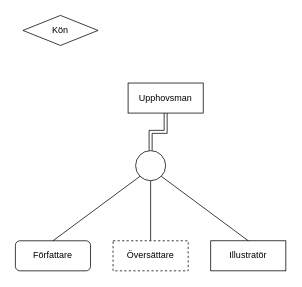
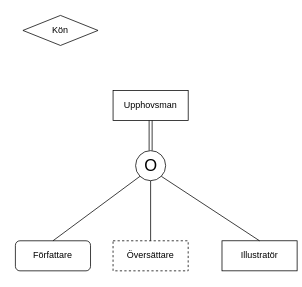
(165, 98) -> (150, 105)
none -> (150, 165)
(248, 255) -> (259, 255)
